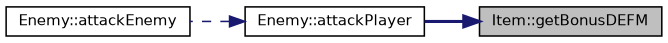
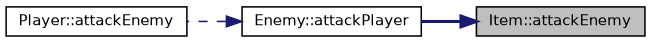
(98, 21) -> (97, 21)
(571, 21) -> (561, 21)
